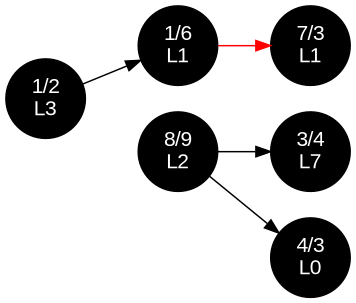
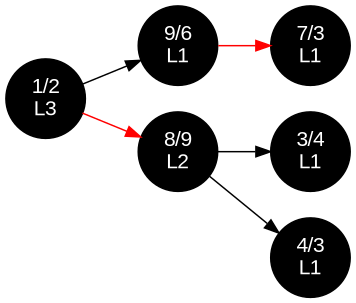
(178, 46) -> (178, 46)
none -> (105, 122)
(310, 152) -> (310, 152)
(310, 258) -> (310, 258)
